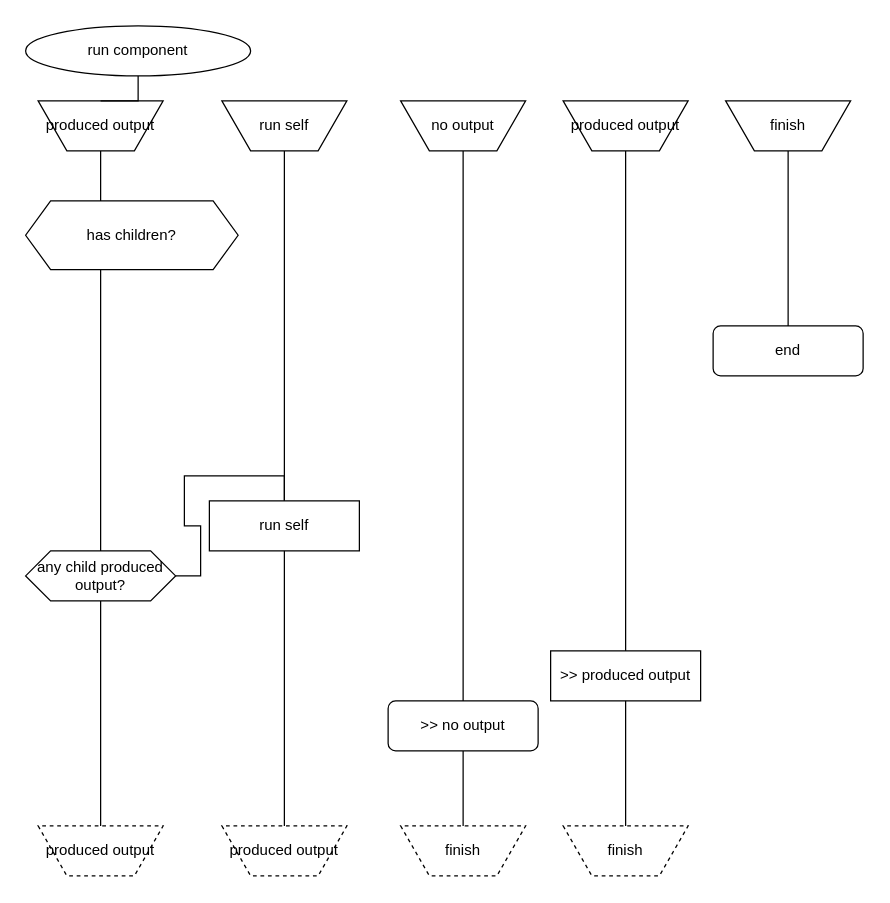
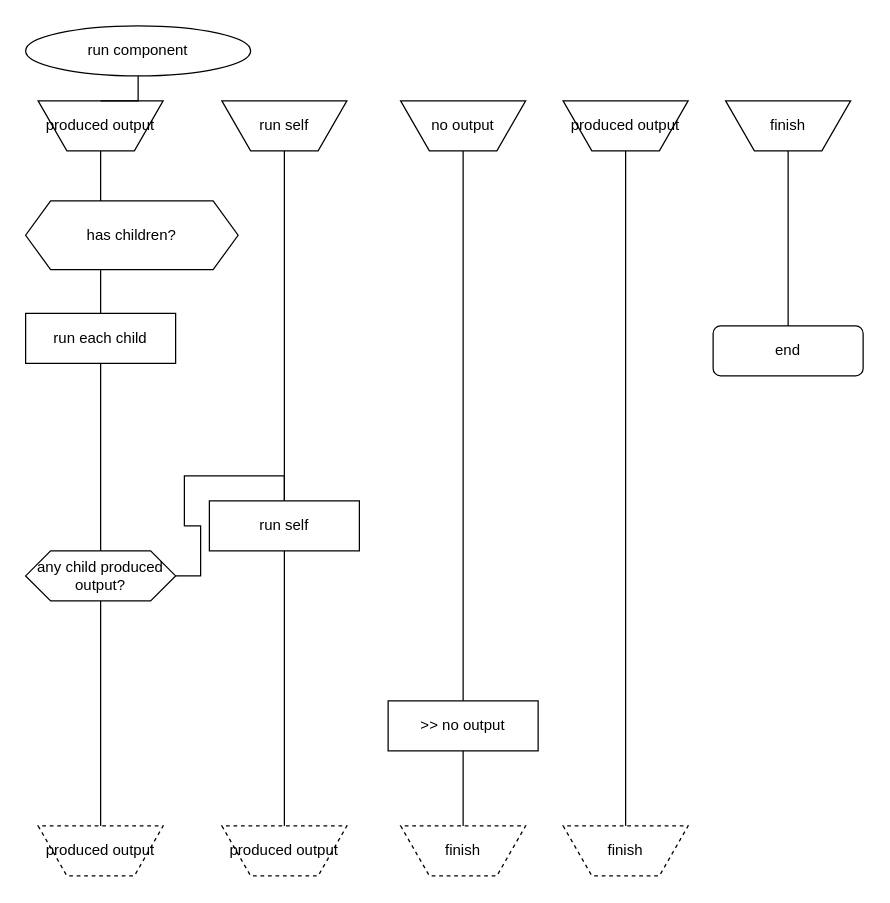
none -> (101, 338)
(626, 676) -> none
(463, 726) -> (463, 726)
